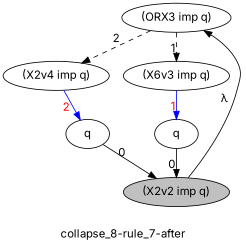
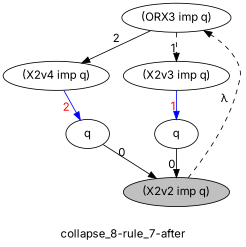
(120, 45) -> (120, 45)
(176, 76) -> (176, 76)
(232, 106) -> (232, 106)
